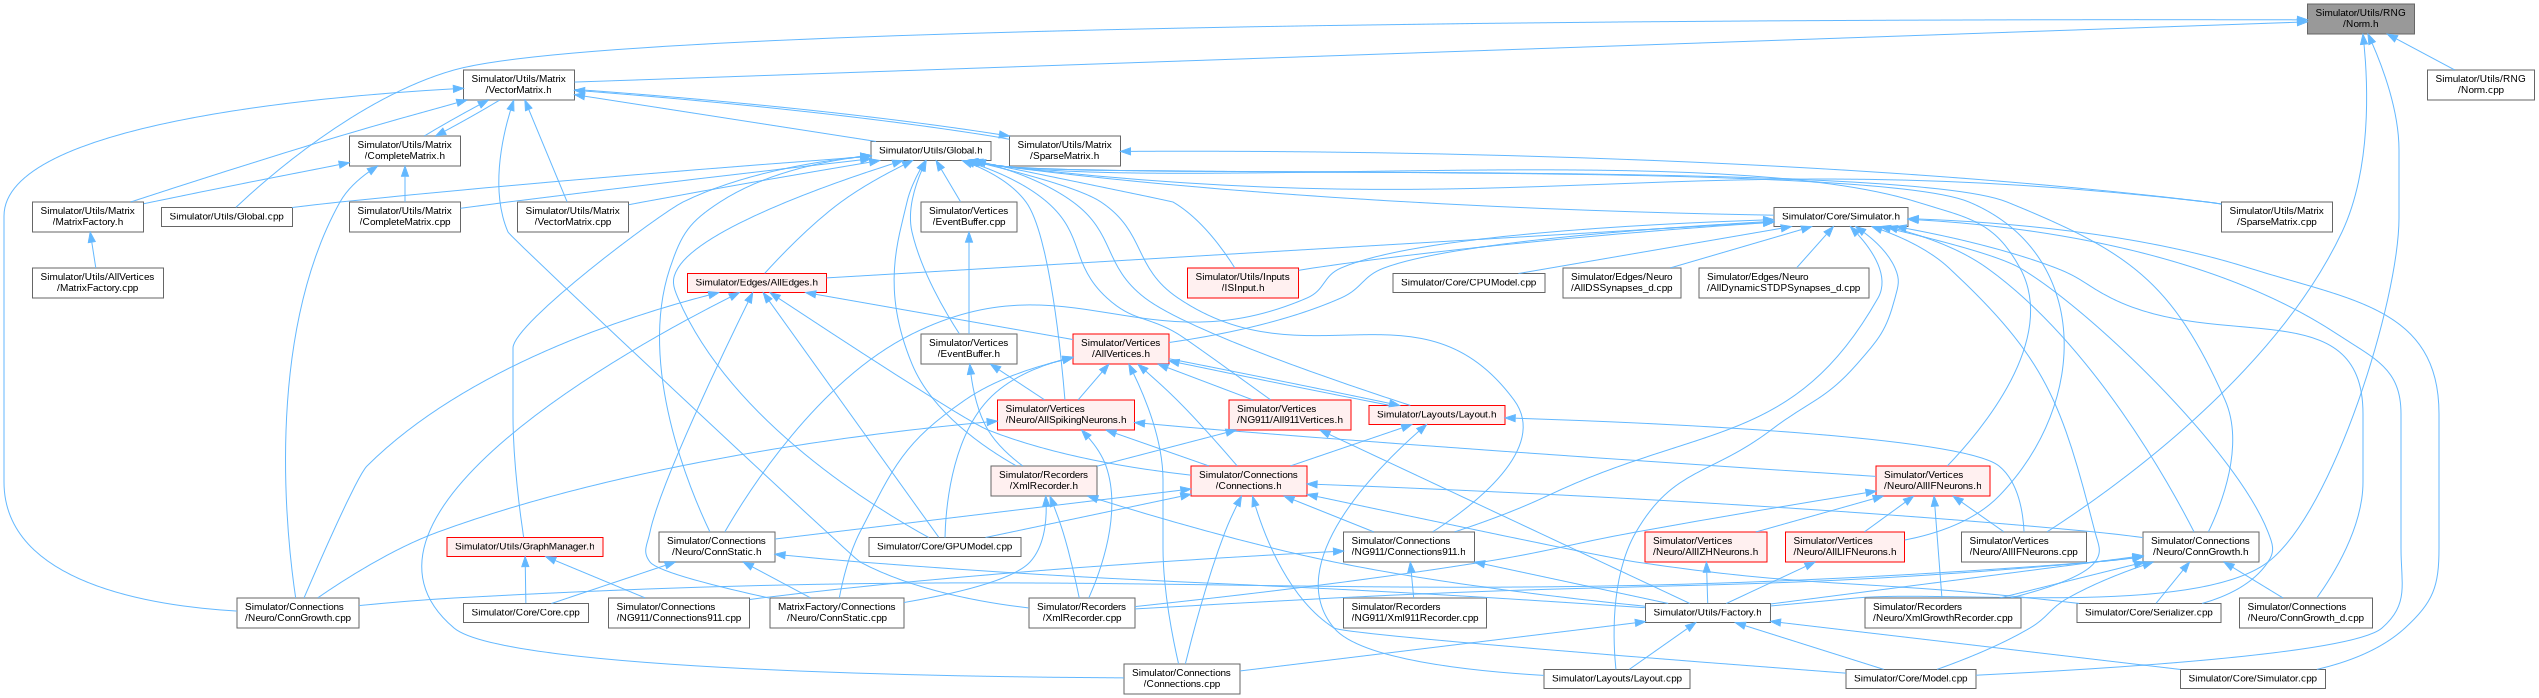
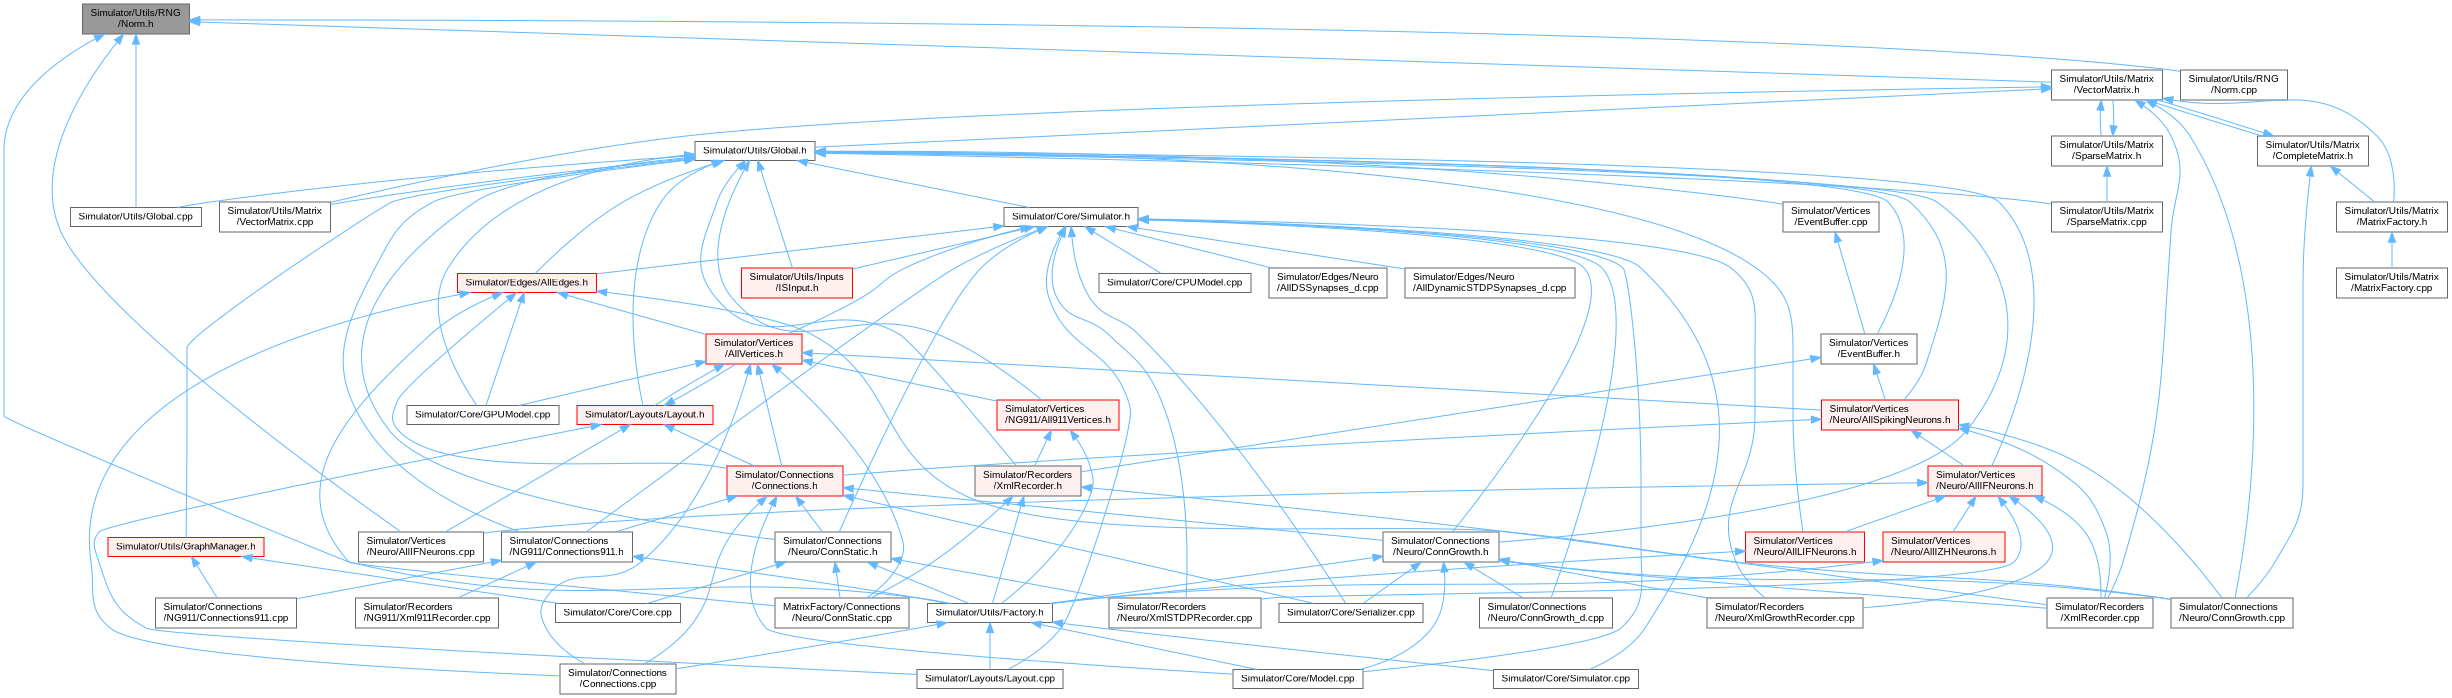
(405, 217) -> none
(98, 283) -> (2392, 283)
(1083, 517) -> none
none -> (1185, 613)
